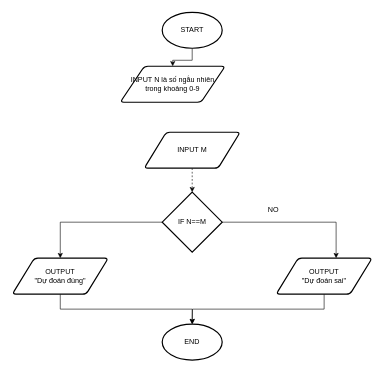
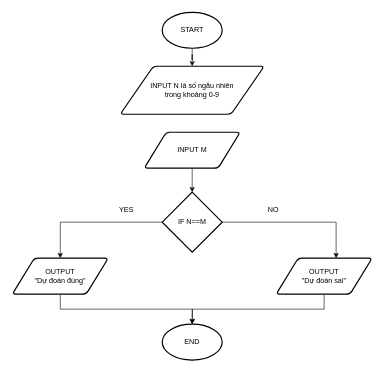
(173, 84) -> (192, 90)
(192, 177) -> (192, 177)
none -> (126, 210)
